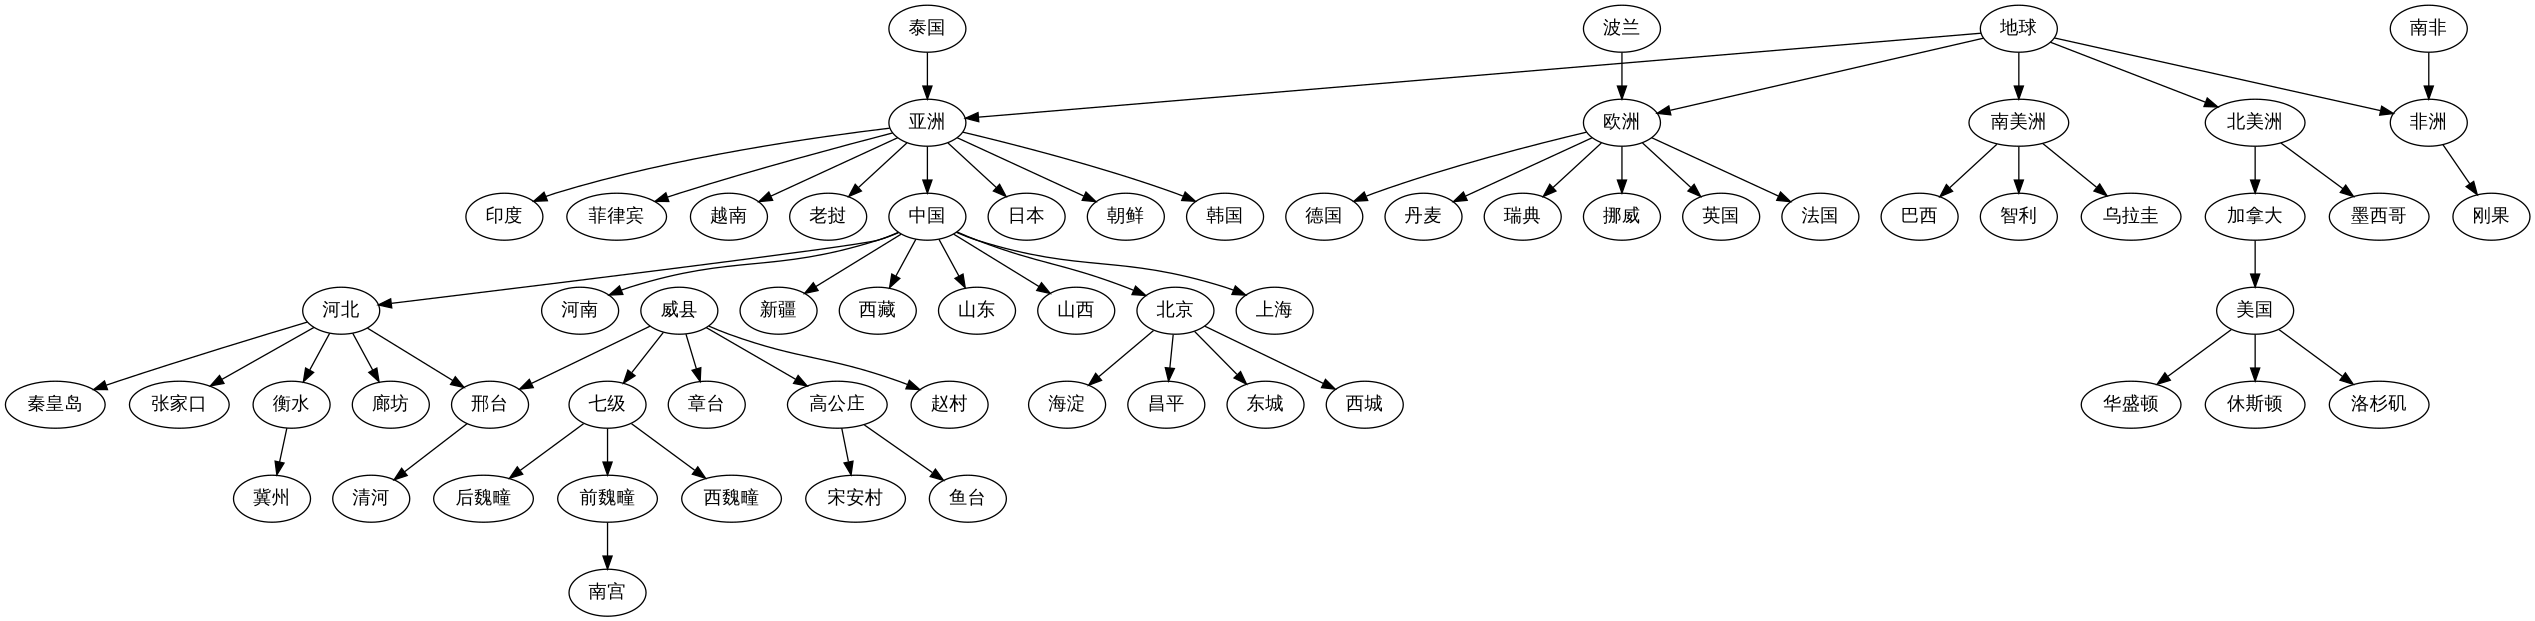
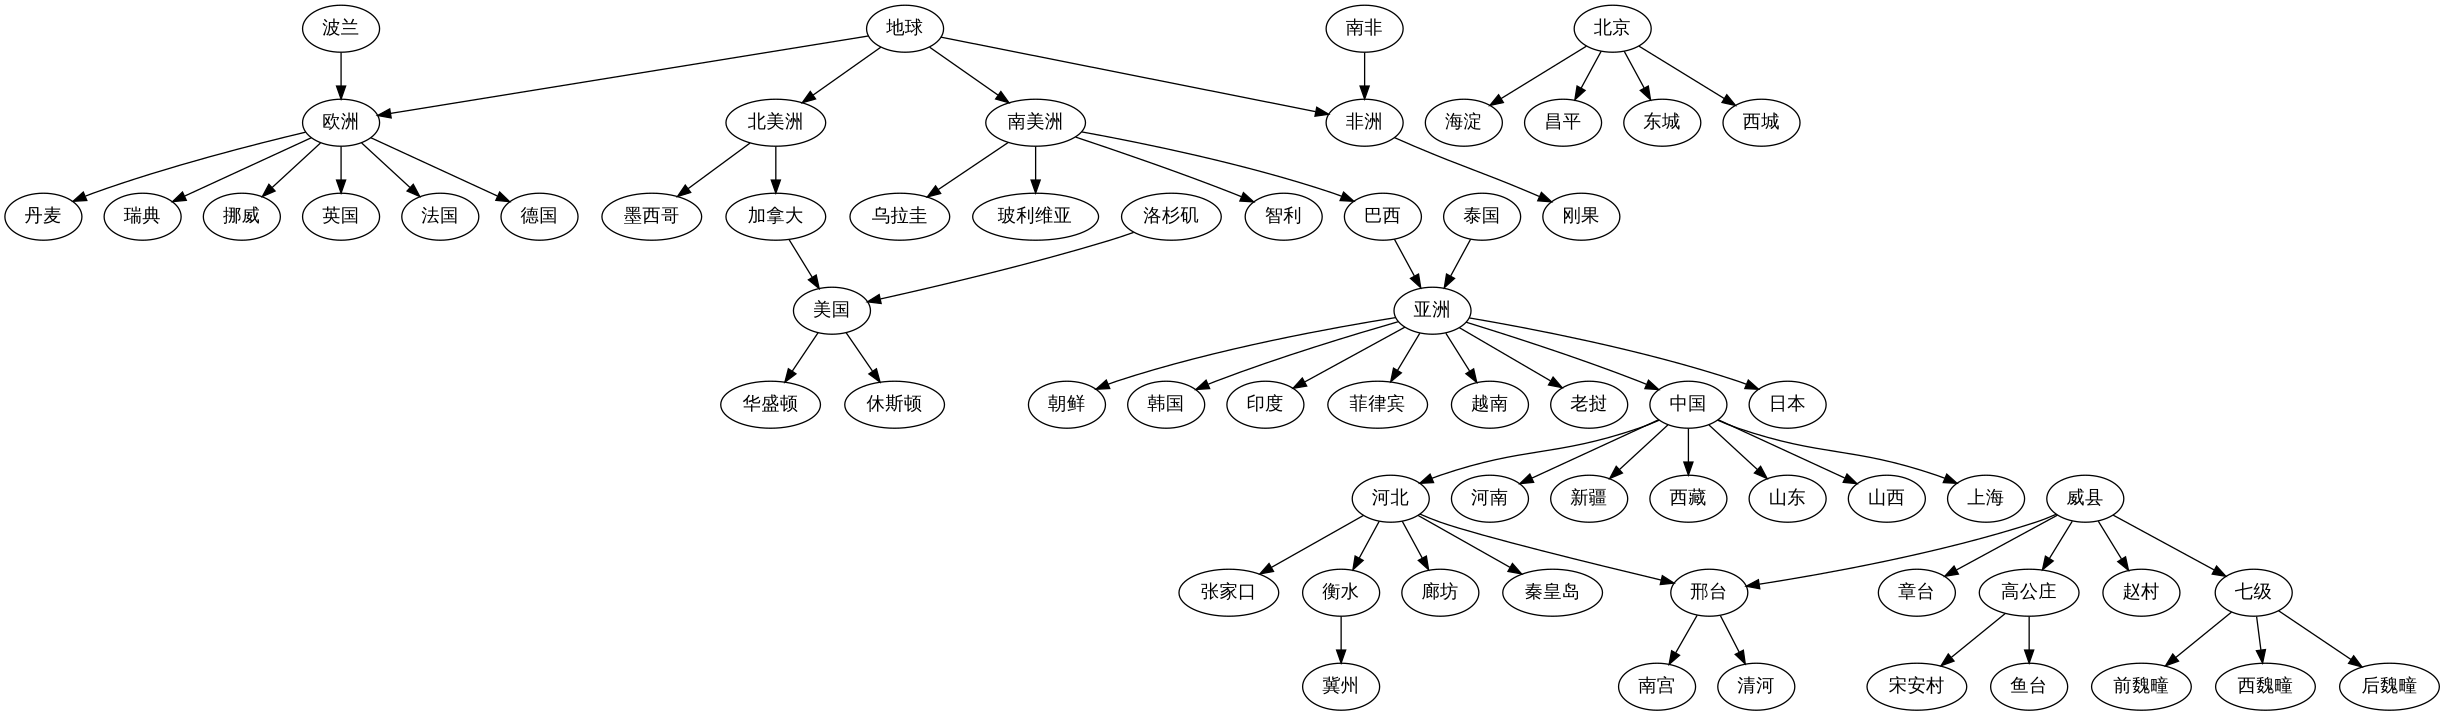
(1480, 75) -> (1404, 258)
none -> (1036, 217)
(1067, 268) -> none
(2311, 353) -> (1008, 269)
(608, 539) -> (1686, 634)
